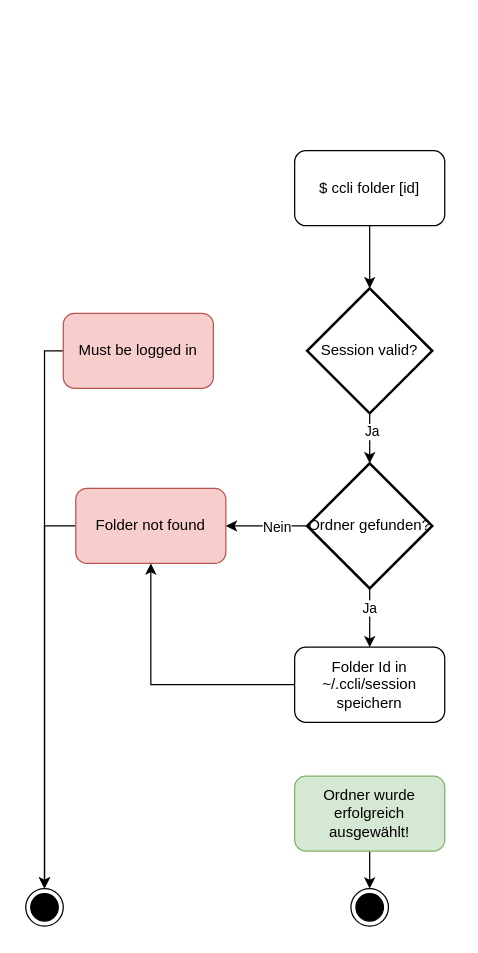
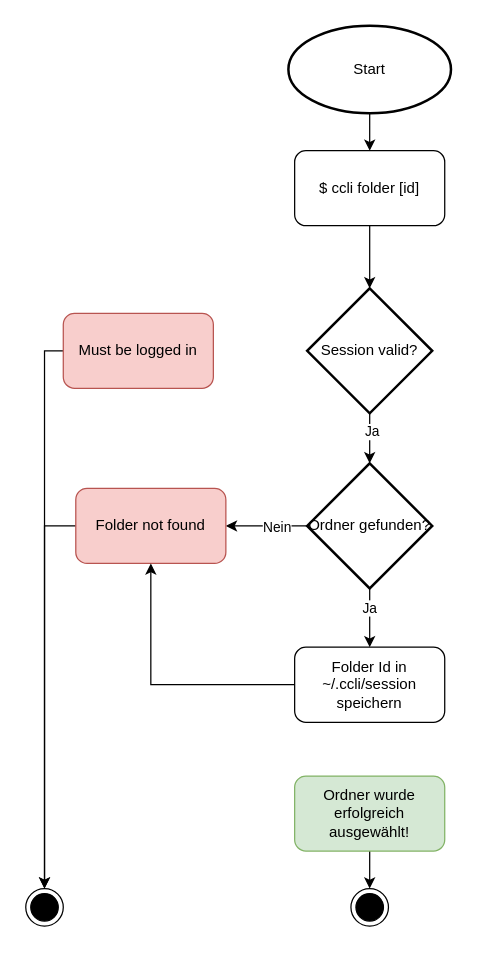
none -> (369, 69)
none -> (369, 136)
